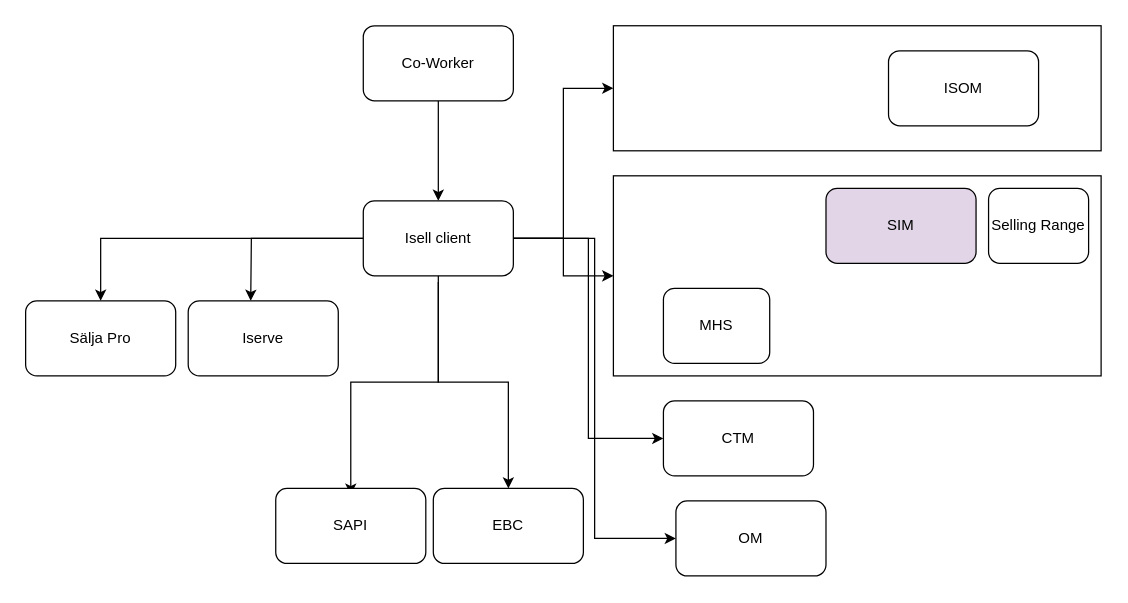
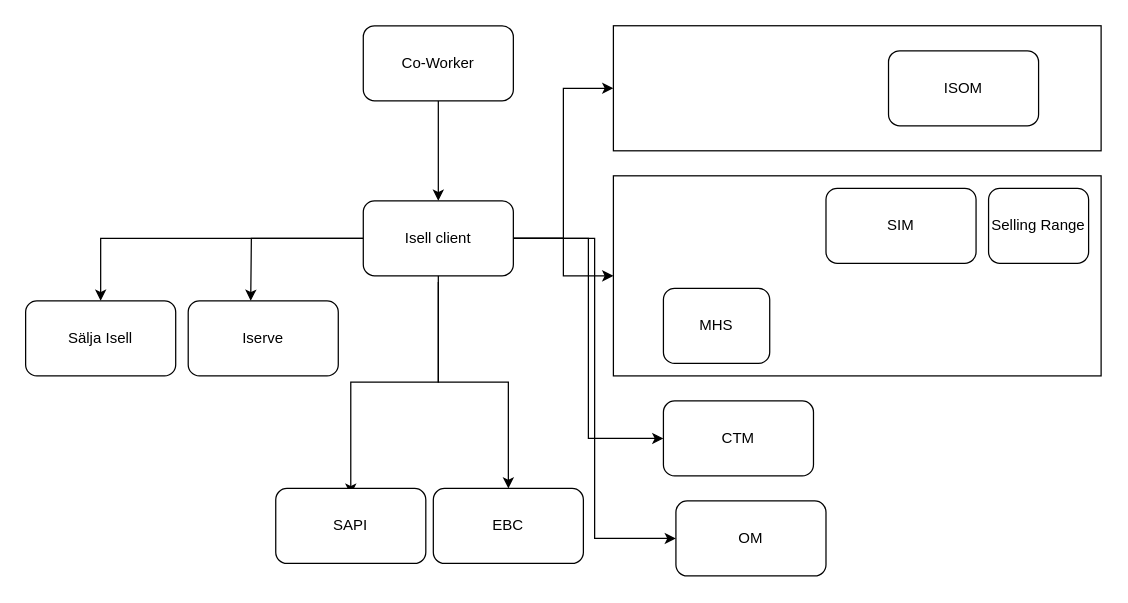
(901, 226) -> (901, 226)
(101, 338) -> (101, 338)
